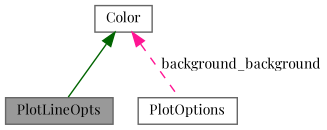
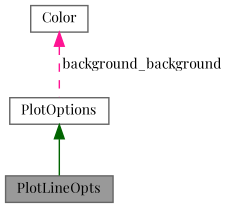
(87, 71) -> (59, 157)
